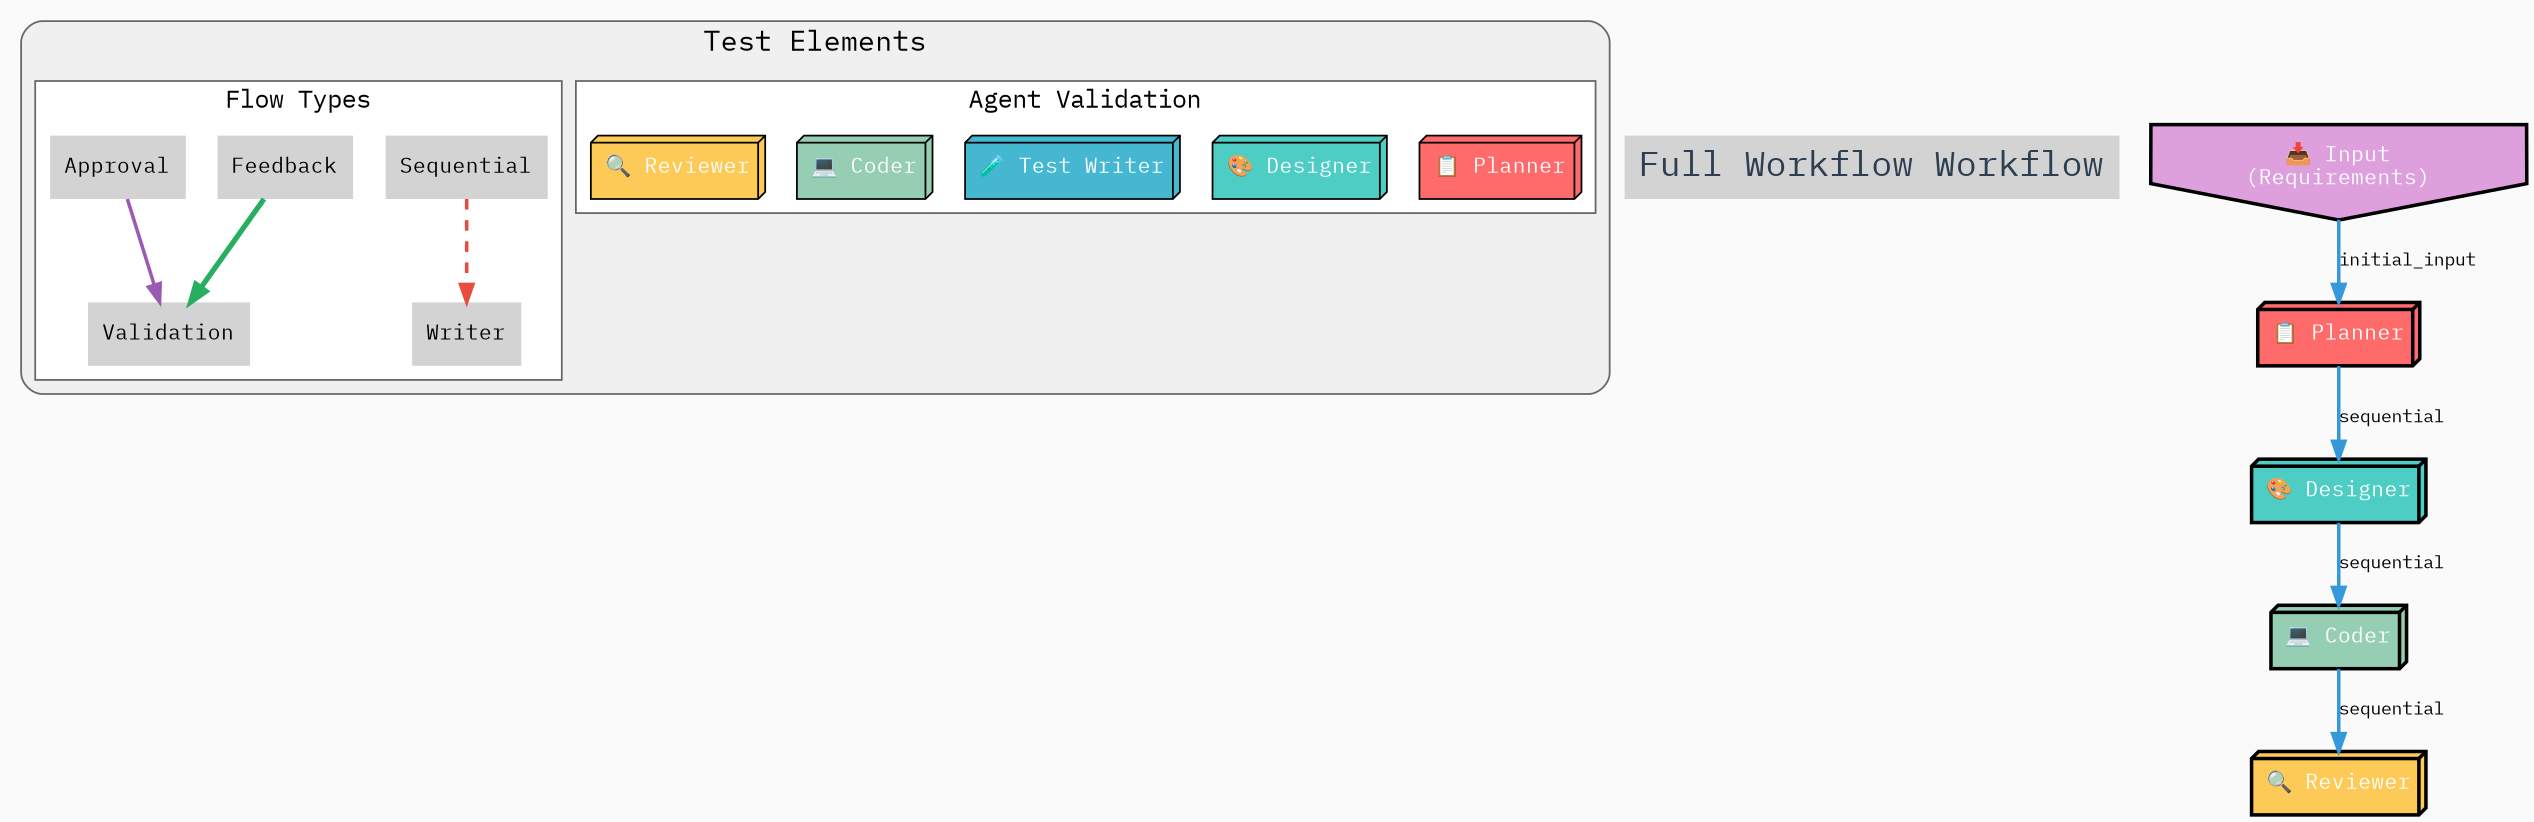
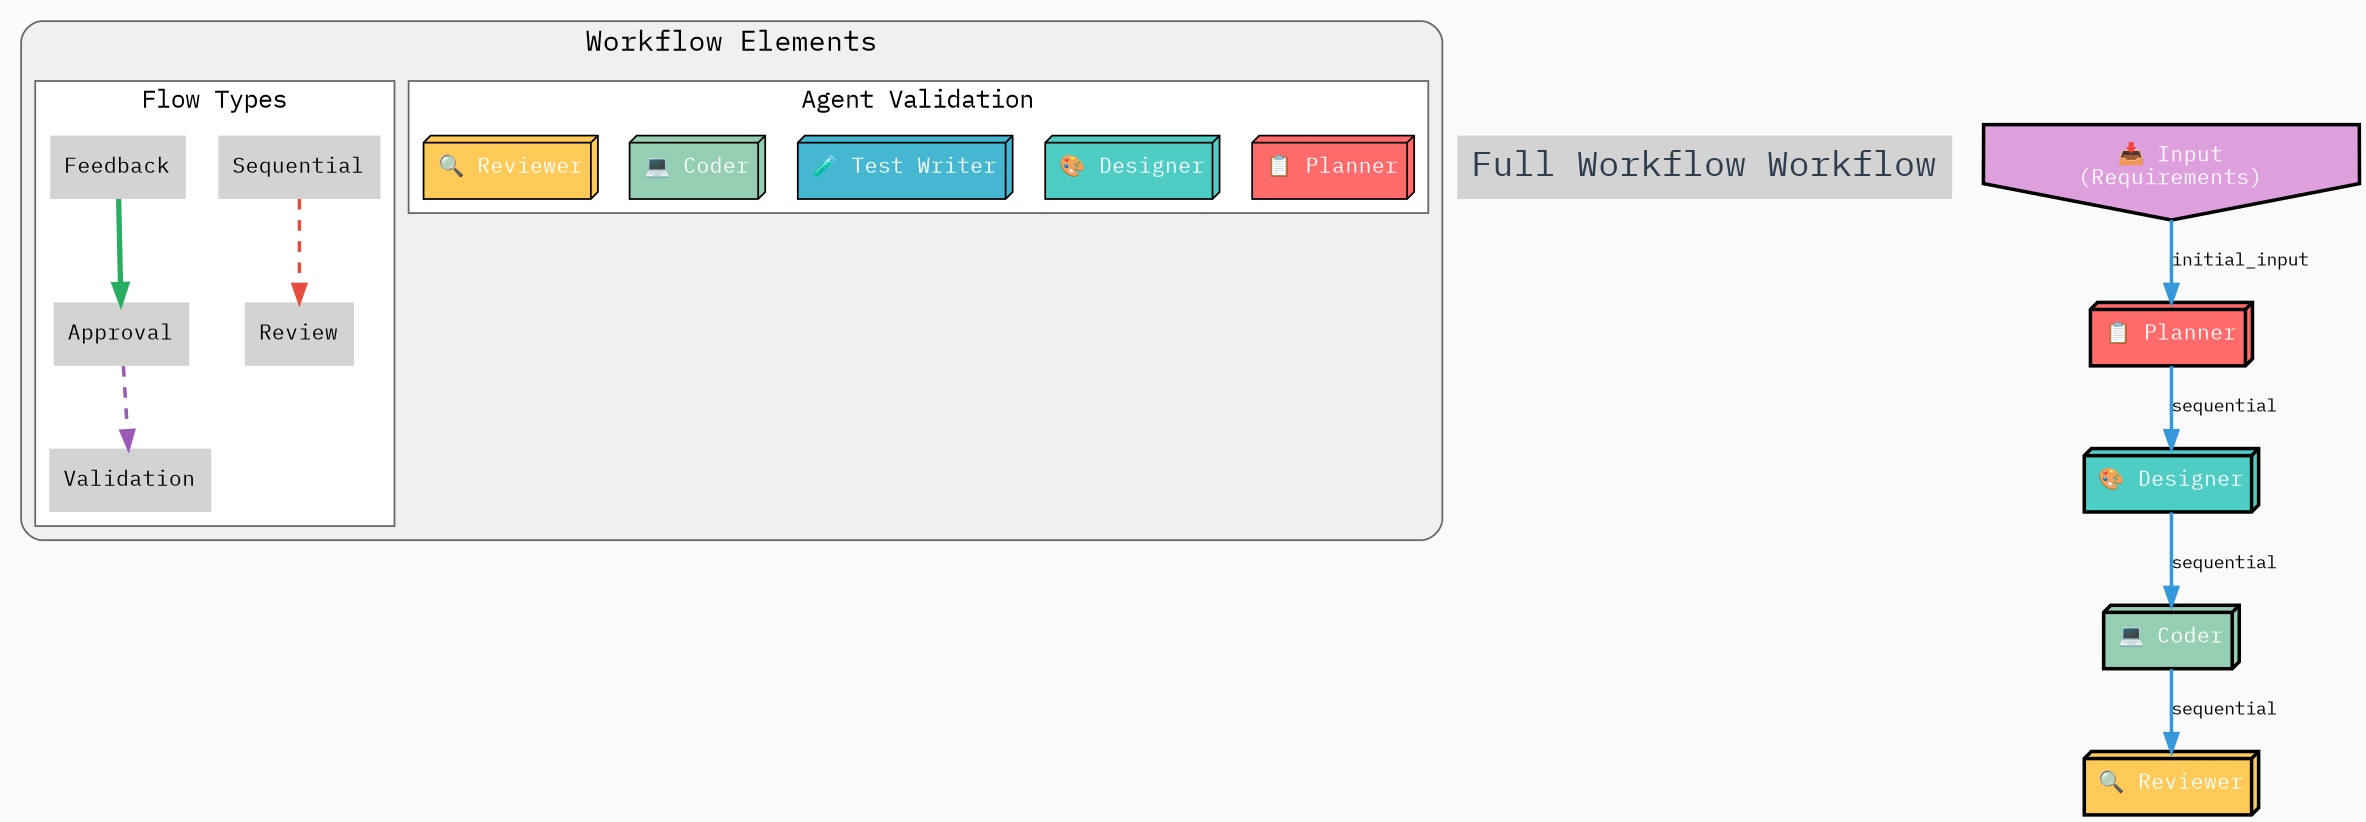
(815, 44) -> (732, 44)
(141, 242) -> (125, 398)
(233, 243) -> (120, 242)
(467, 334) -> (299, 334)
